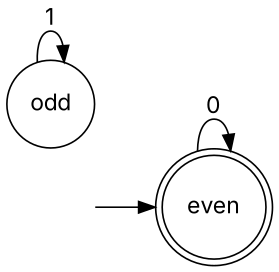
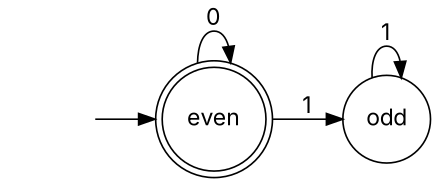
none -> (300, 119)
